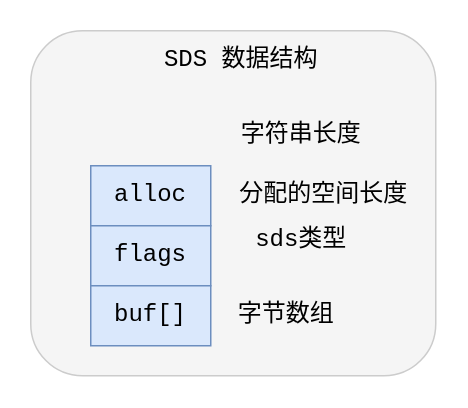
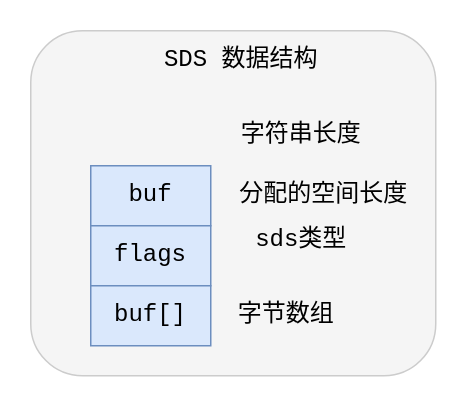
(151, 196) -> (151, 196)
